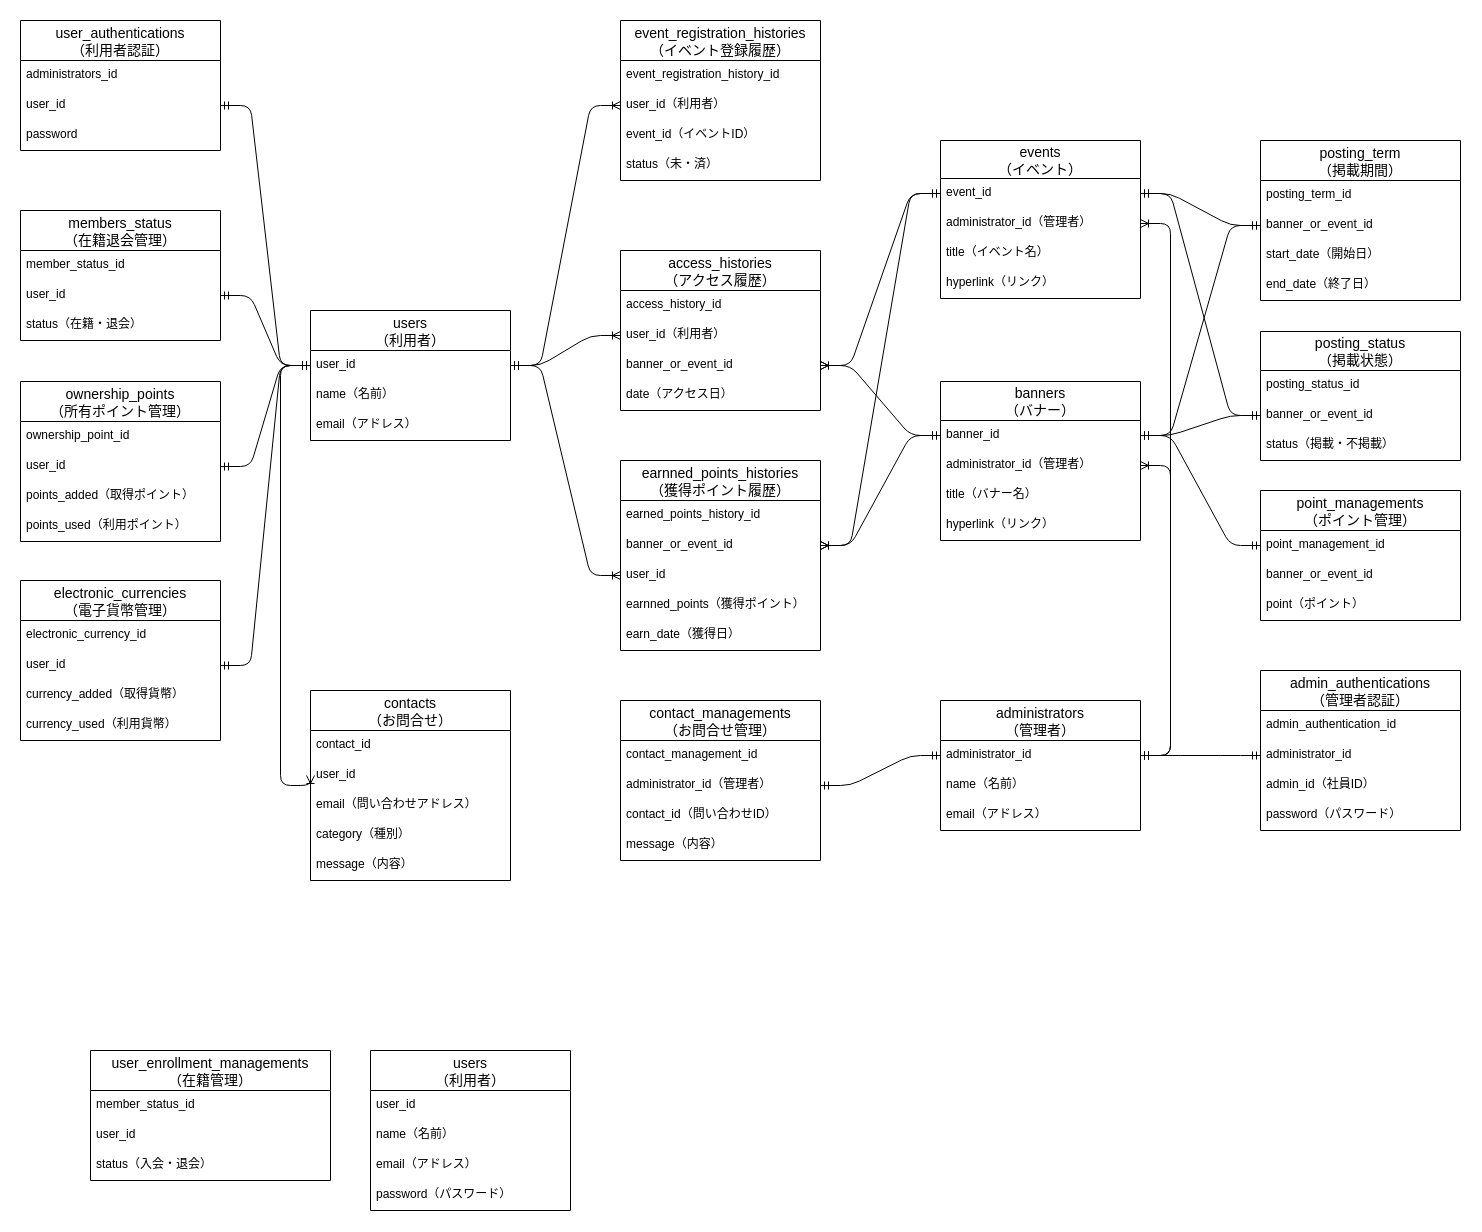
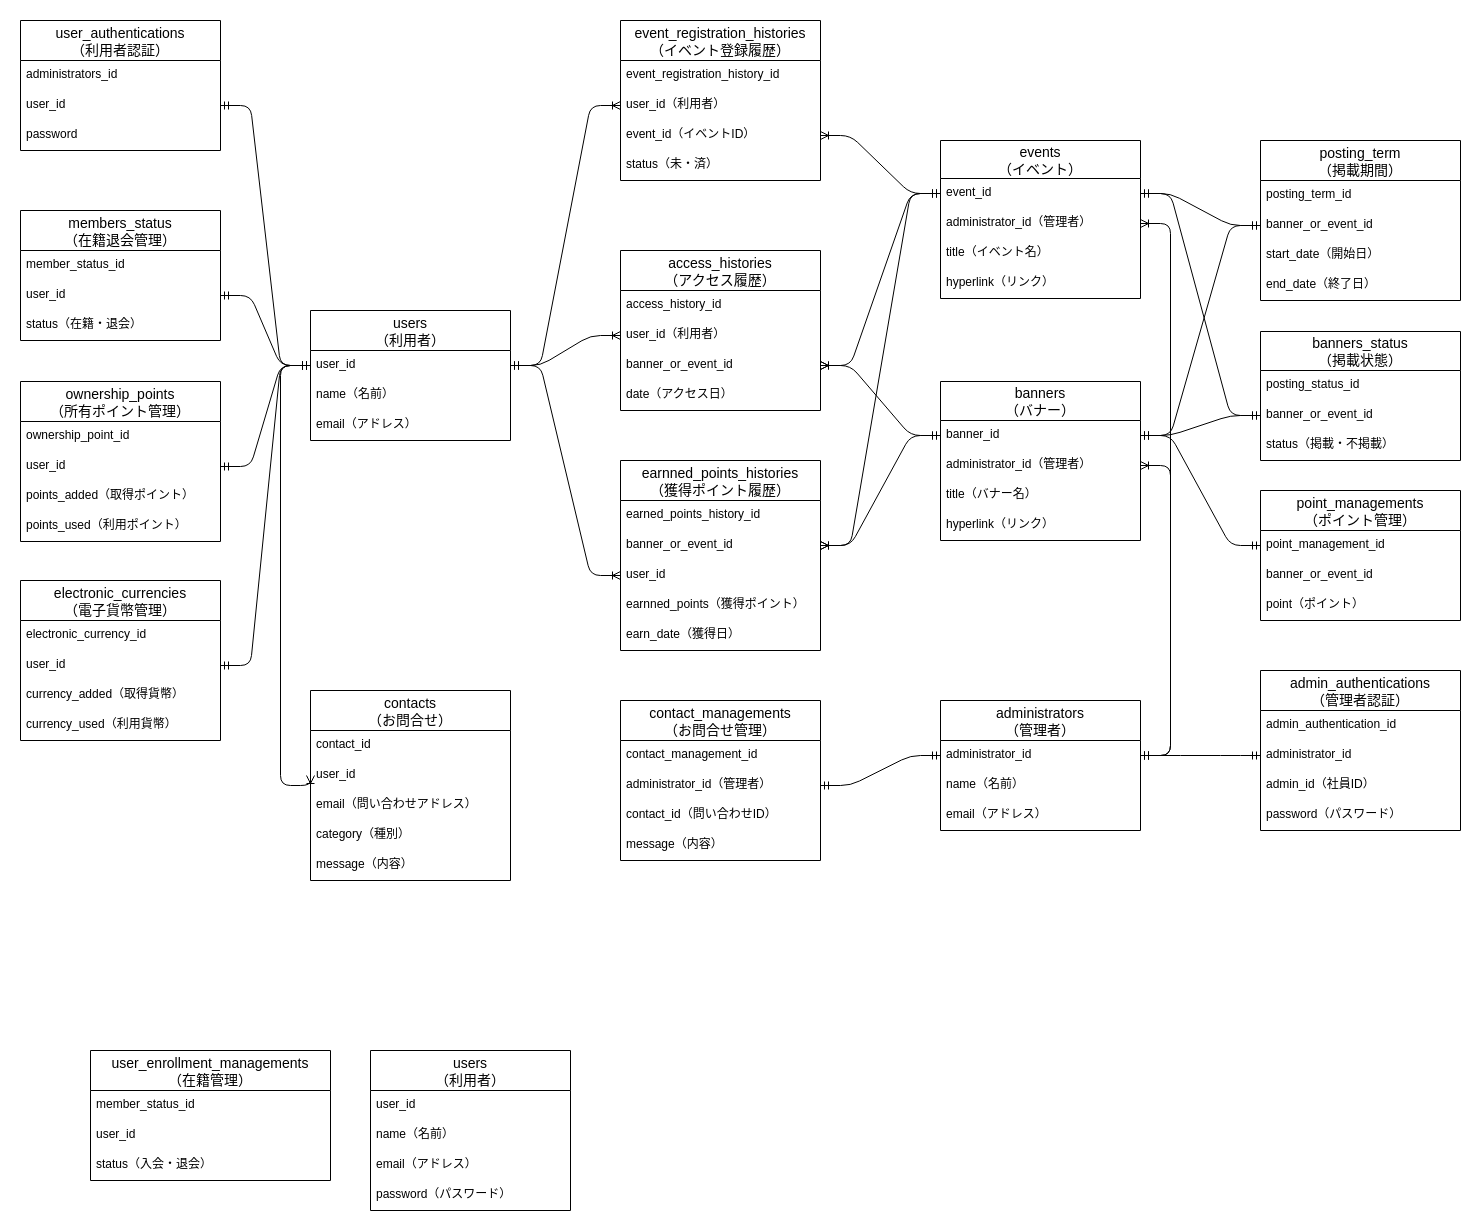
none -> (872, 156)
(1360, 343) -> (1360, 343)
